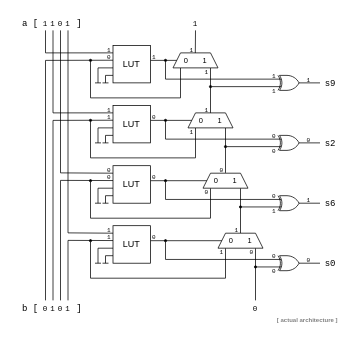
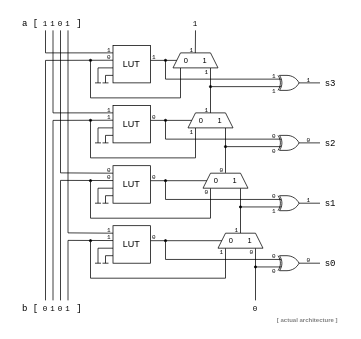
(330, 83) -> (330, 83)
(330, 203) -> (330, 203)
